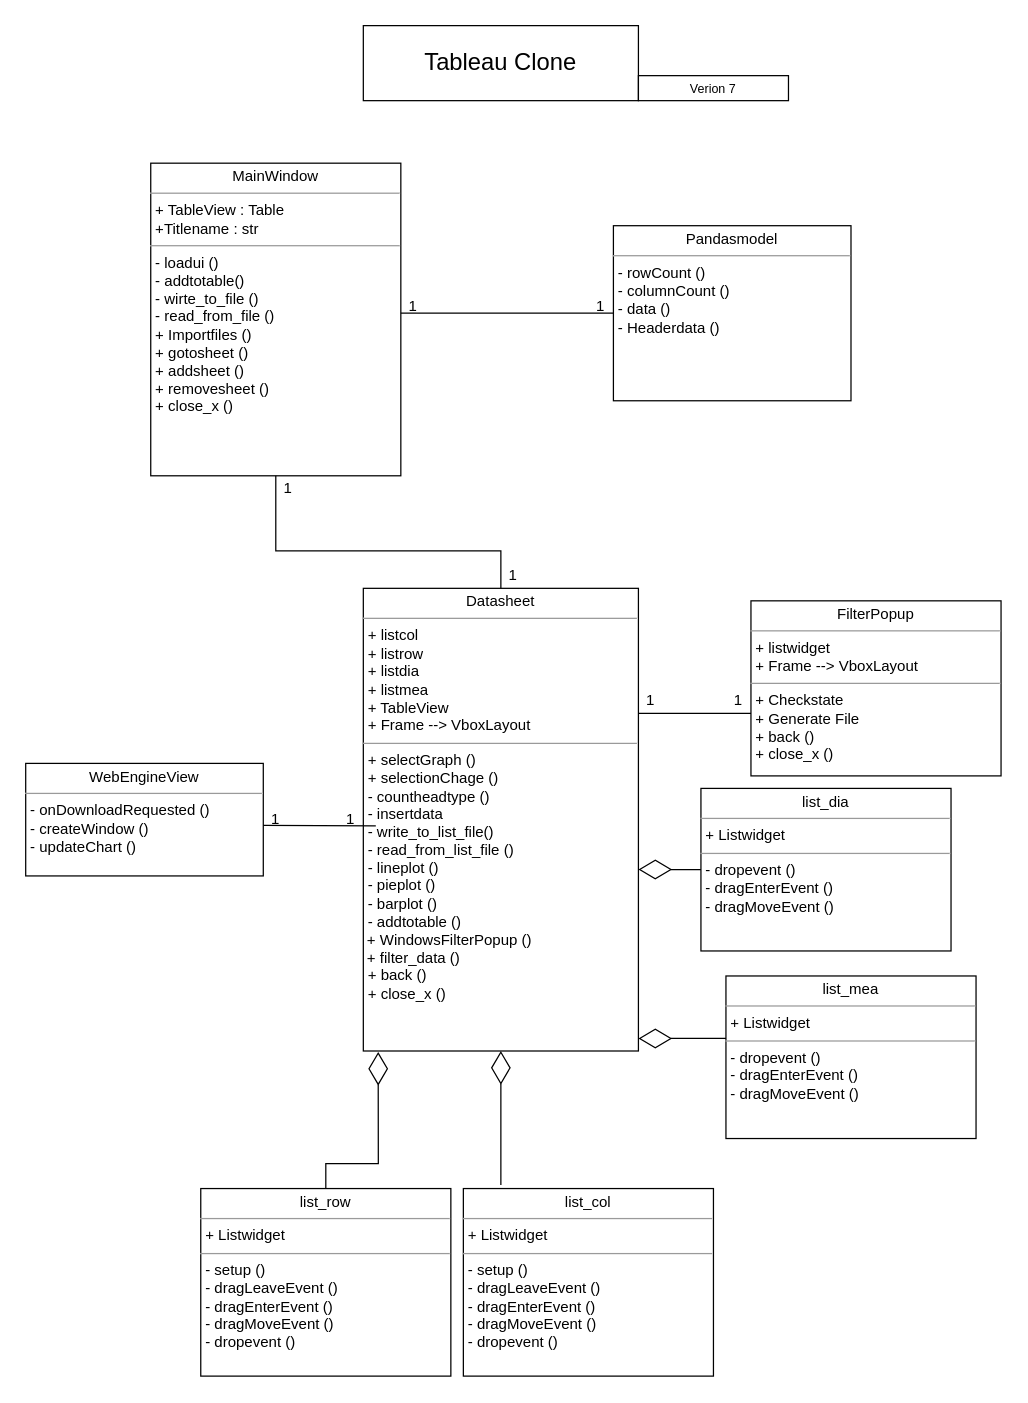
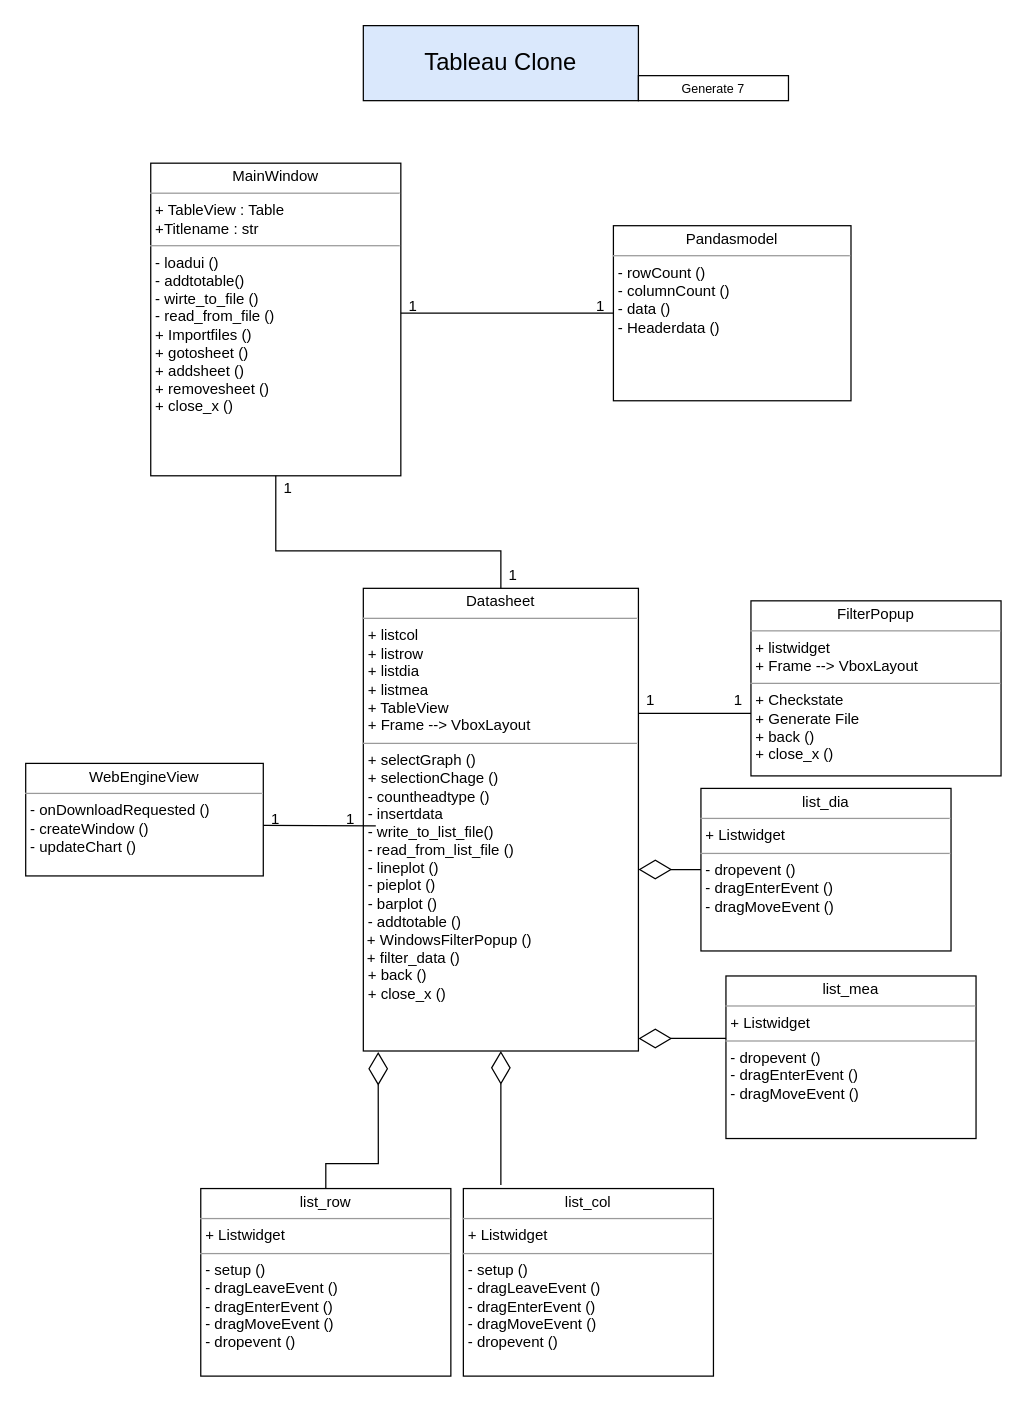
(501, 63) -> (501, 63)
(713, 88) -> (713, 88)
